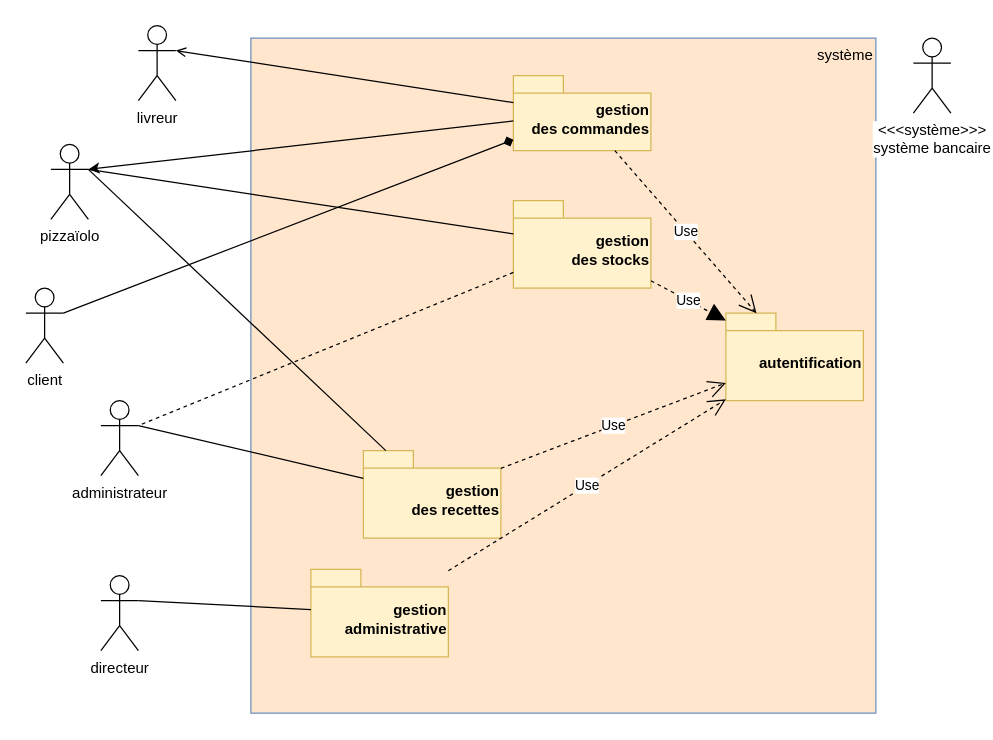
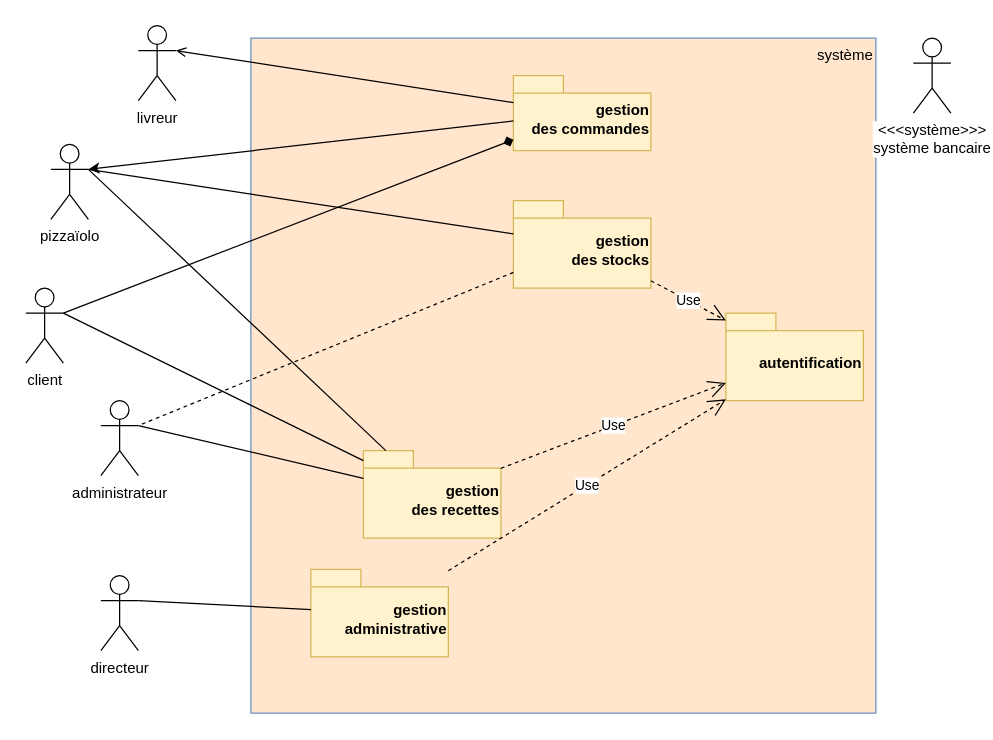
(684, 231) -> none
(708, 311) -> (715, 315)
none -> (215, 388)
